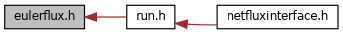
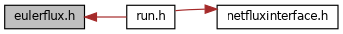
(202, 25) -> (190, 10)
